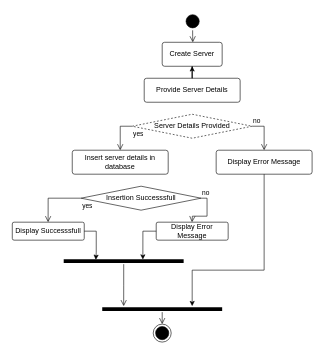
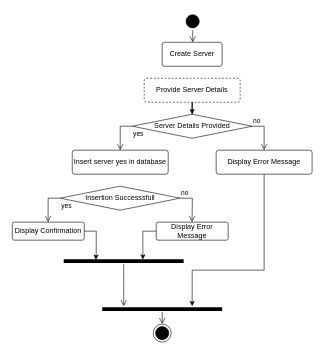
(192, 70) -> (192, 110)
(192, 90) -> (192, 90)
(192, 126) -> (192, 126)
(120, 162) -> (120, 162)
(141, 198) -> (120, 198)
(48, 231) -> (48, 231)
